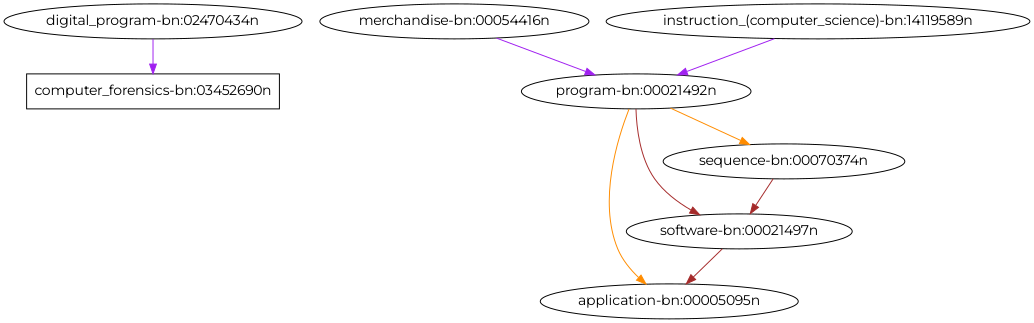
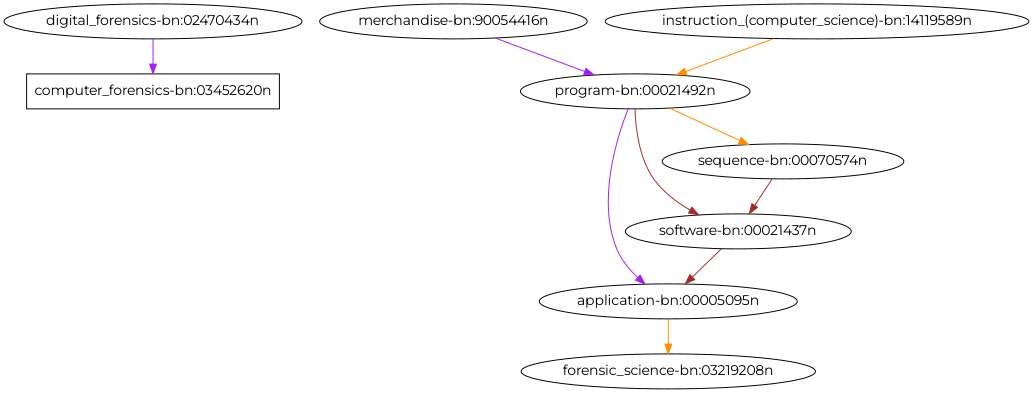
(153, 21) -> (153, 21)
(454, 21) -> (453, 21)
(731, 55) -> (730, 55)
(153, 91) -> (153, 91)
(784, 161) -> (783, 161)
(610, 196) -> (609, 196)
(739, 231) -> (738, 231)
none -> (668, 371)
